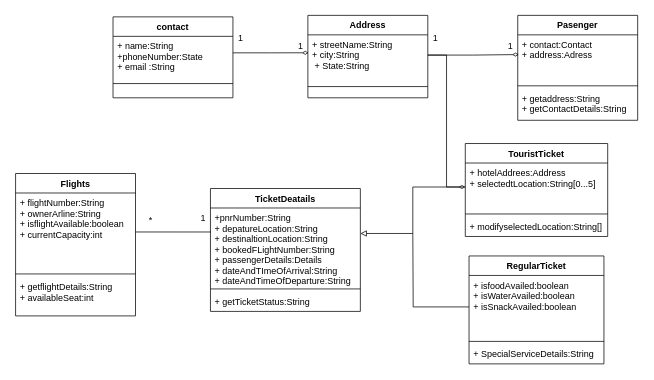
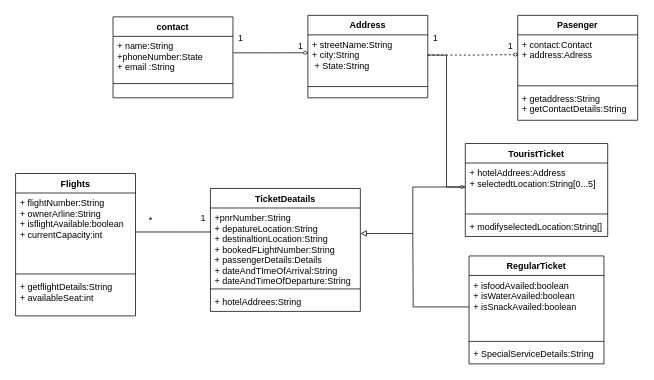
(480, 55) -> (480, 55)
(270, 302) -> (263, 302)
